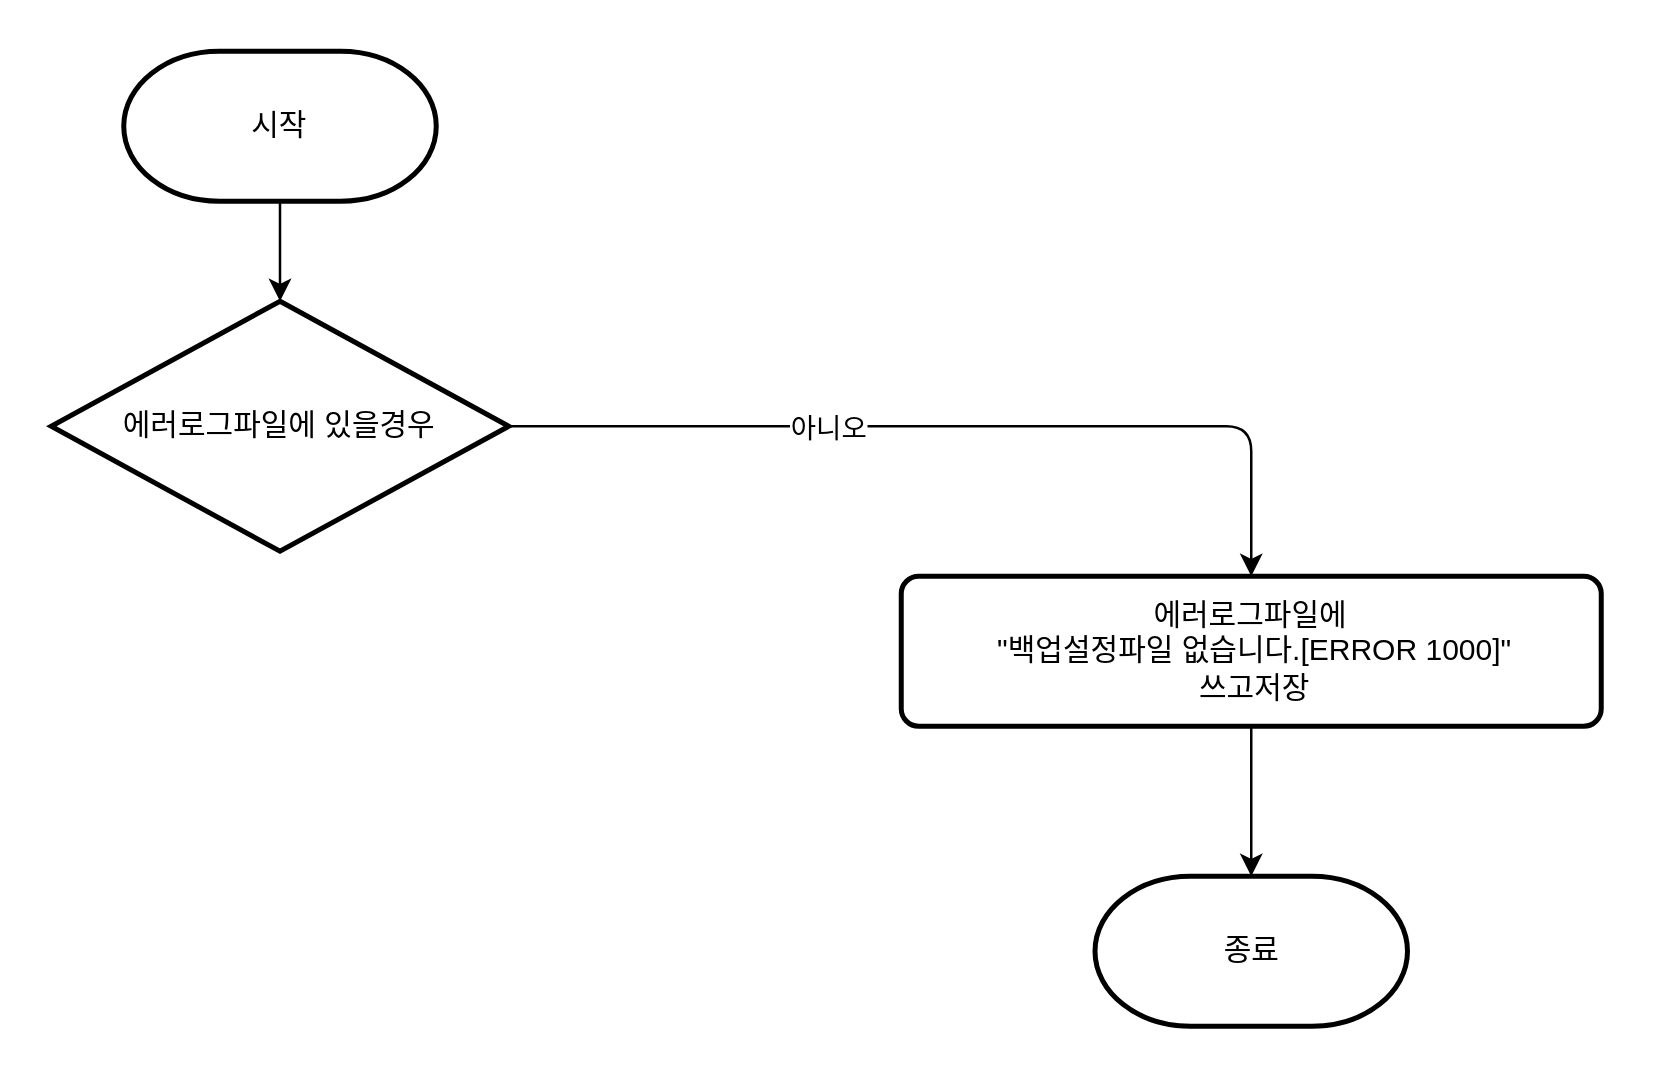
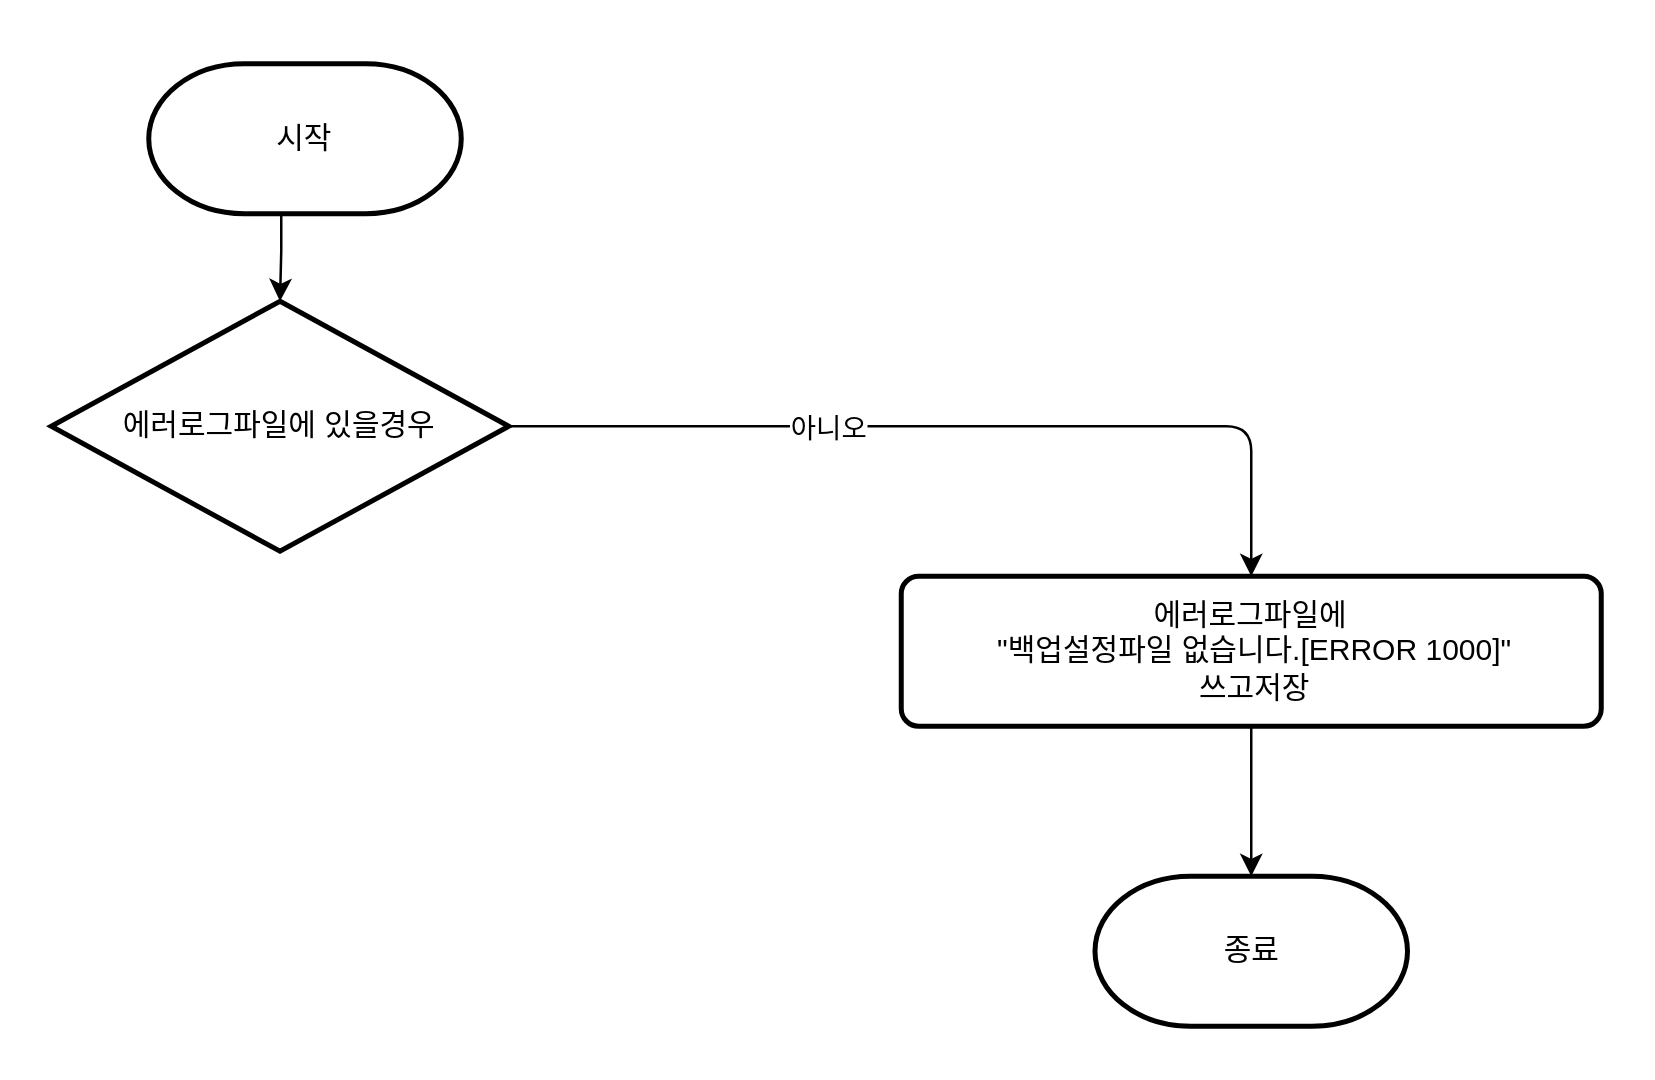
(280, 126) -> (305, 139)
